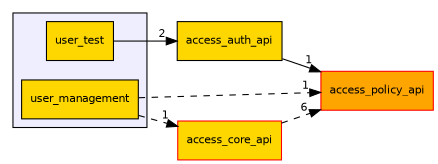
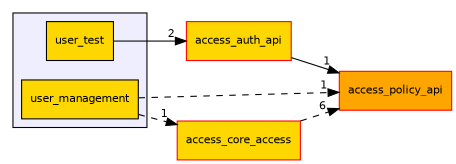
(230, 41) -> (239, 41)
(230, 140) -> (239, 140)
